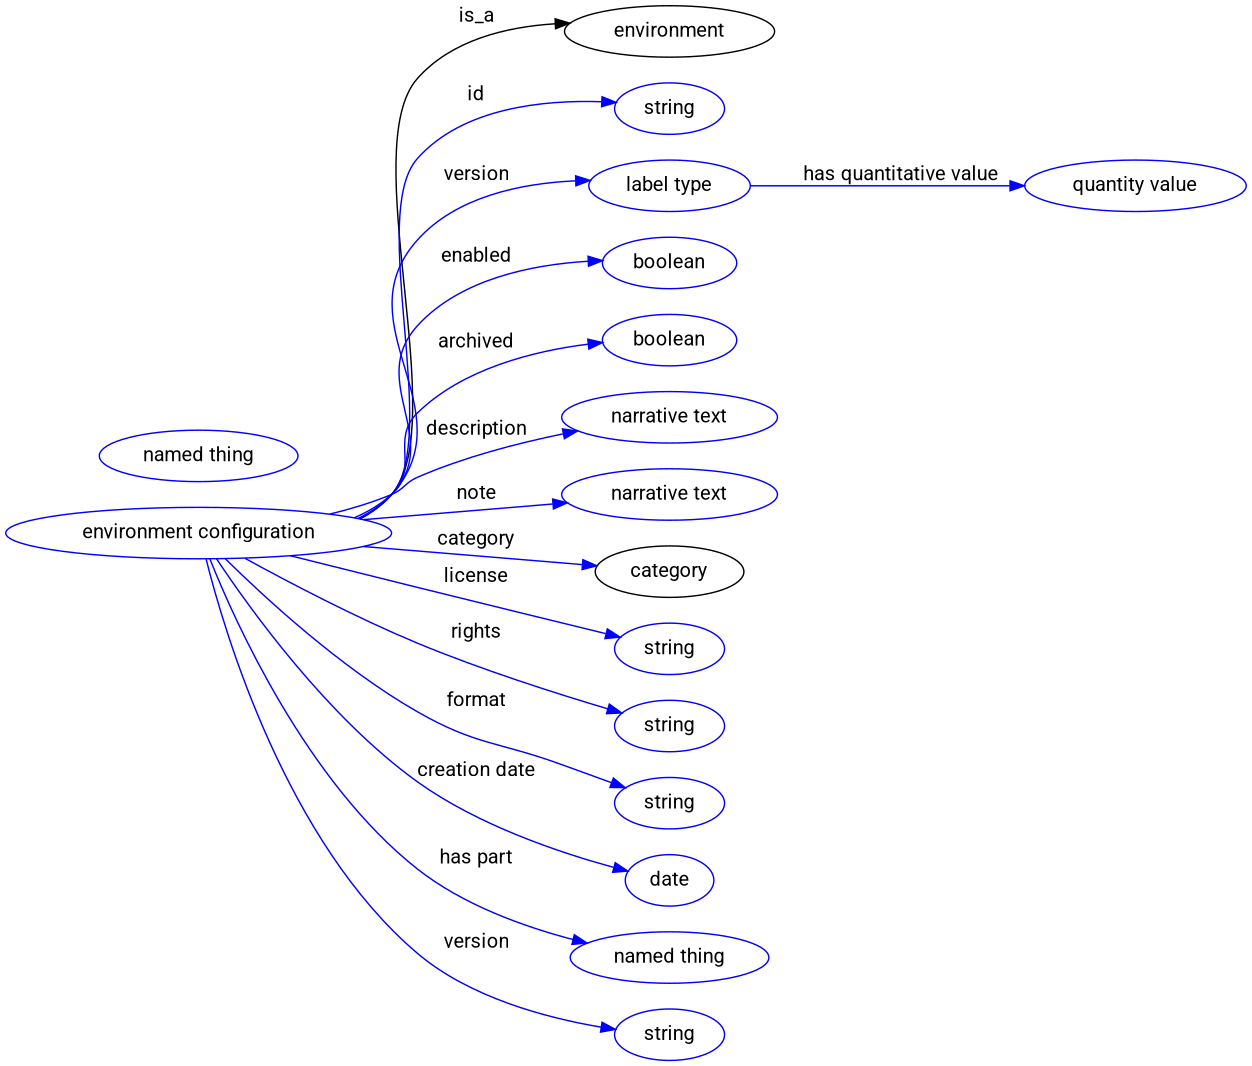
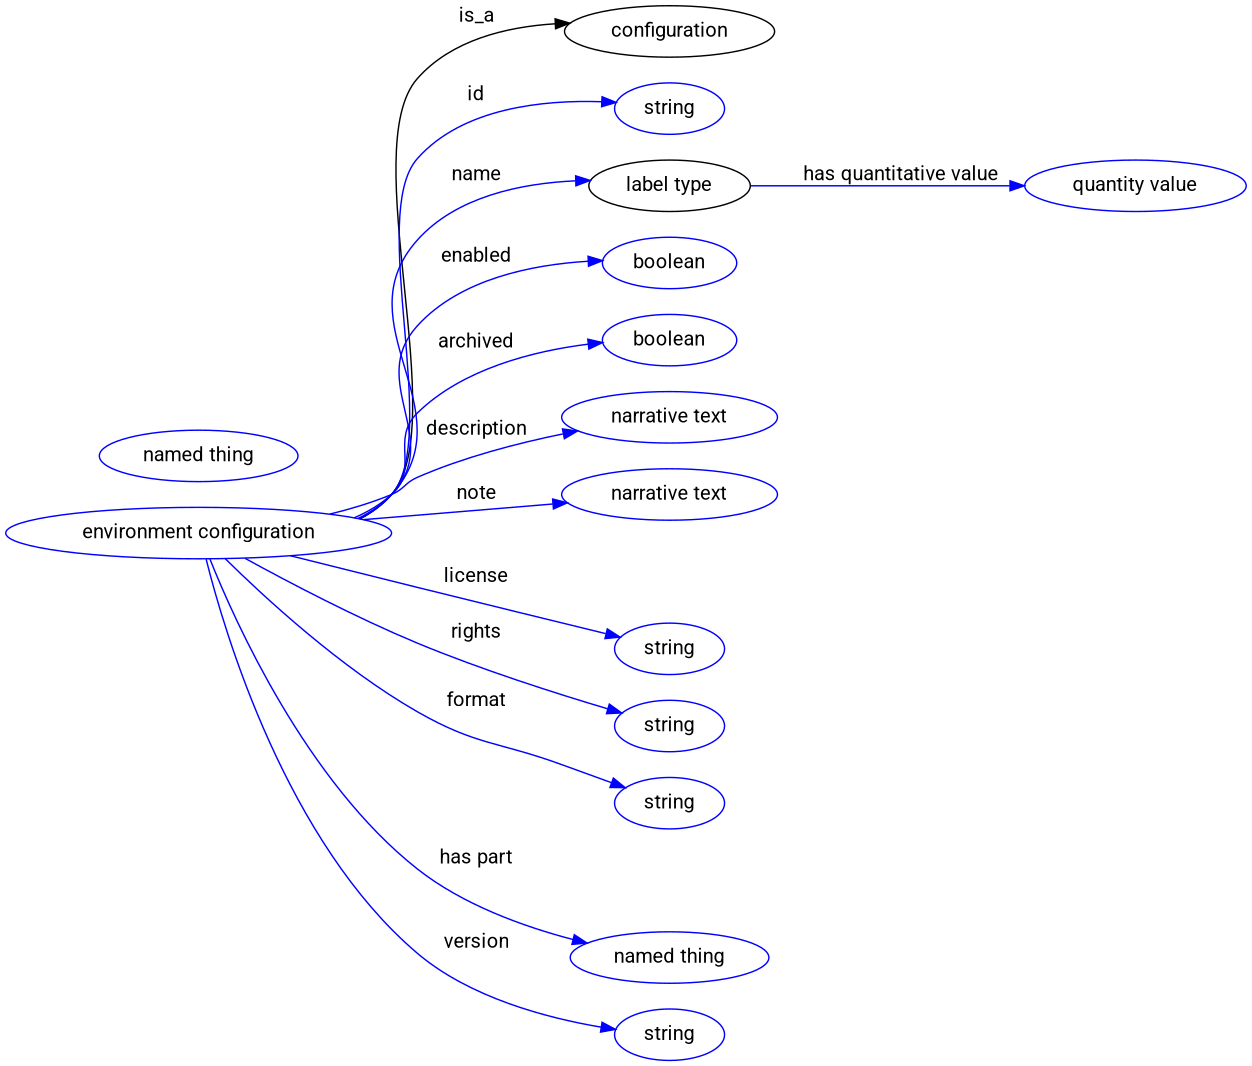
(670, 31) -> (670, 31)
(477, 175) -> (477, 175)
(670, 186) -> (670, 186)
(670, 572) -> none
(670, 880) -> none
